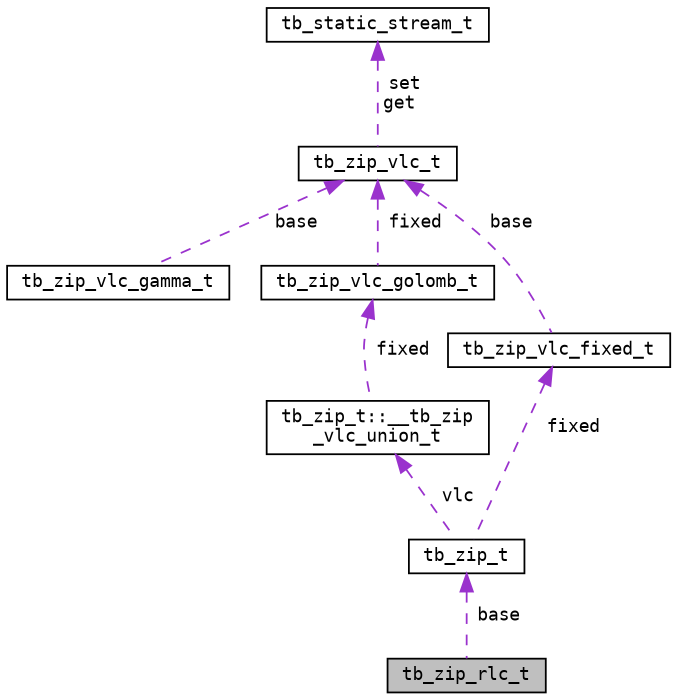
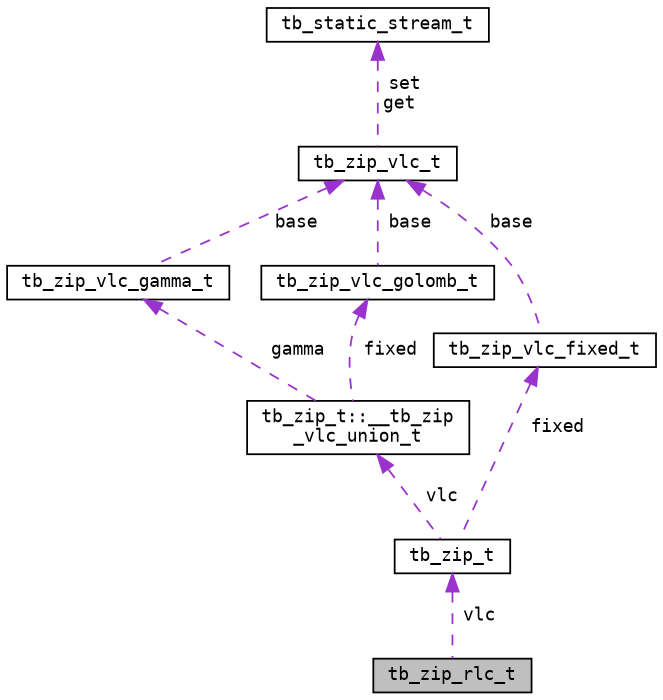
(411, 223) -> (405, 223)
none -> (238, 355)
(494, 616) -> (475, 616)
